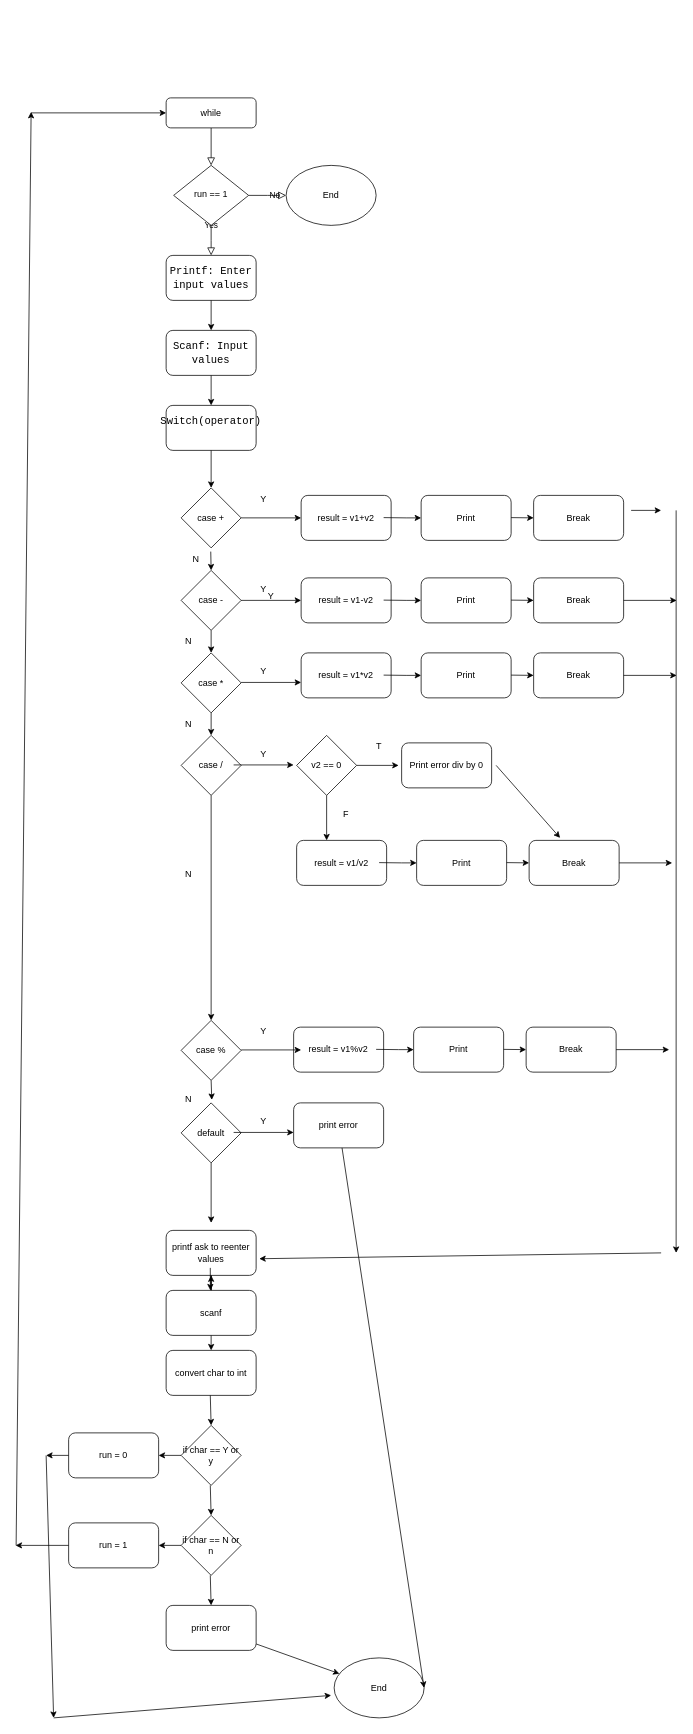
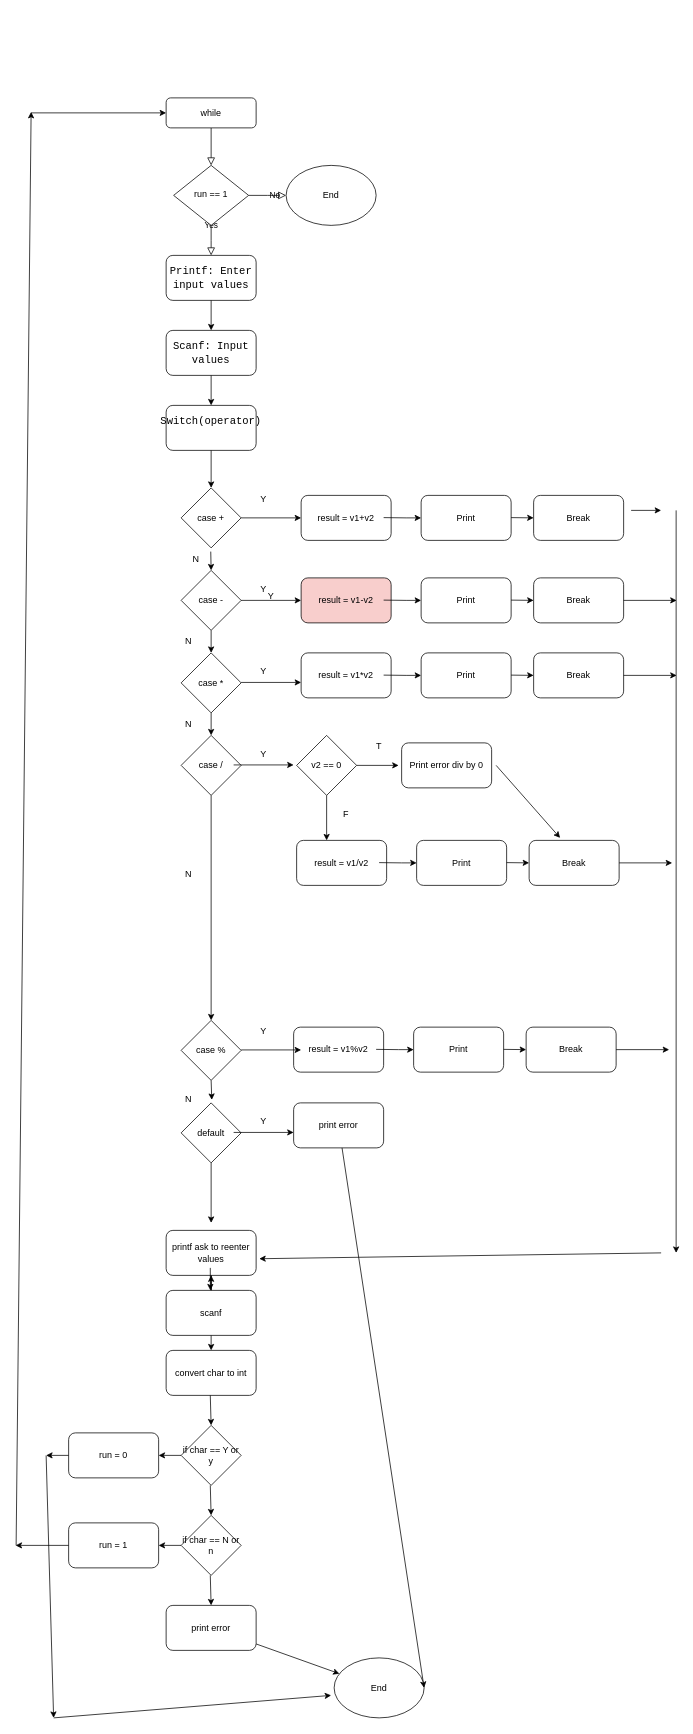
(346, 600) -> (346, 600)
